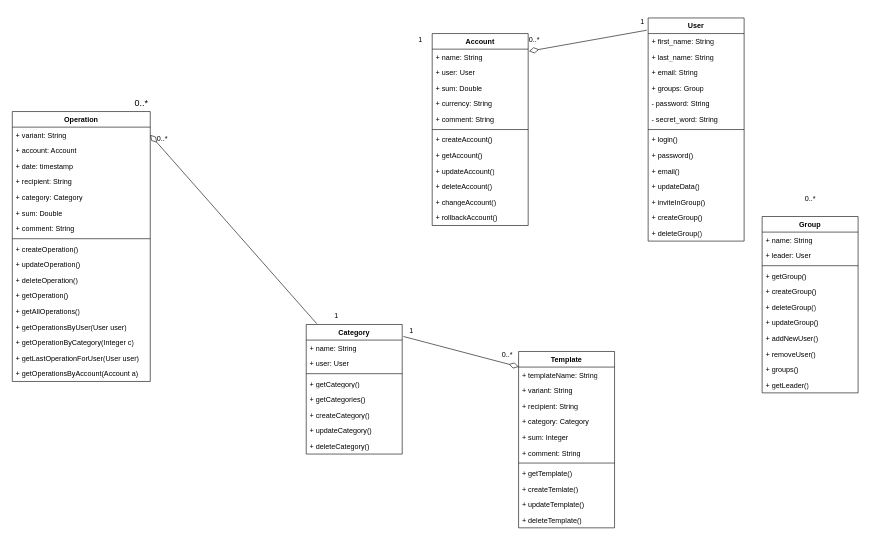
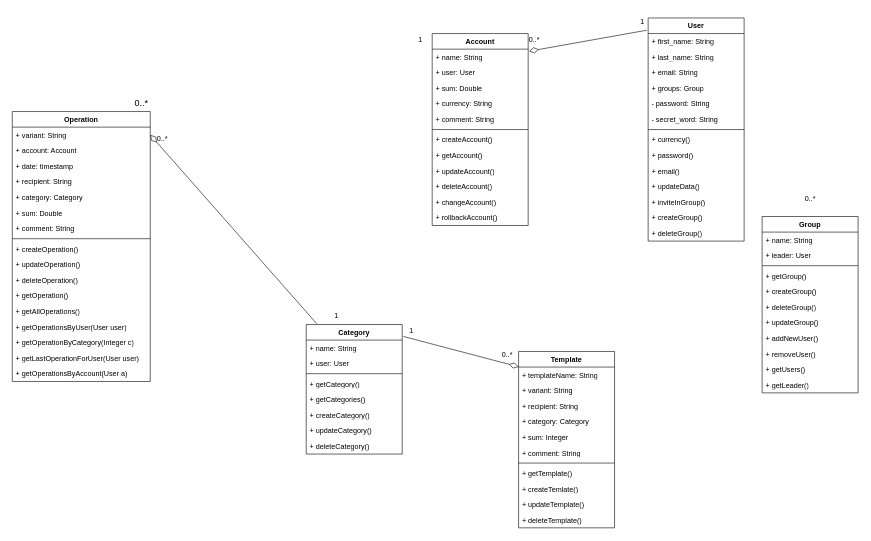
(667, 140) -> (675, 140)
(785, 370) -> (789, 370)
(82, 379) -> (78, 374)
